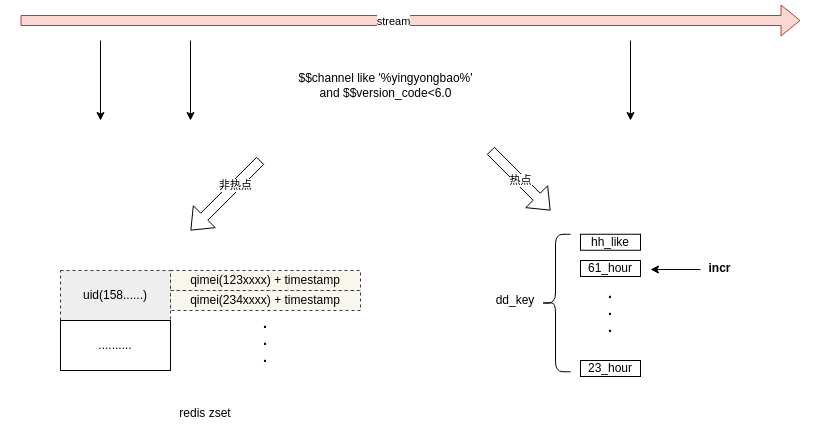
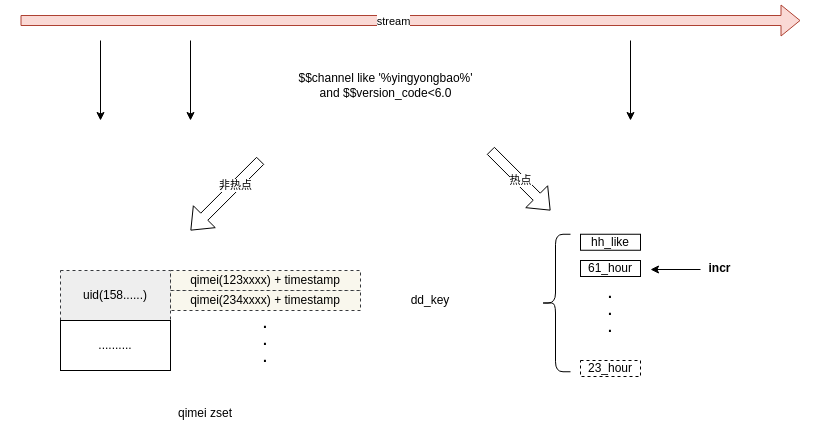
(516, 301) -> (431, 301)
(611, 369) -> (611, 369)
(206, 414) -> (206, 414)
